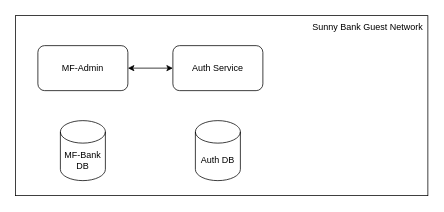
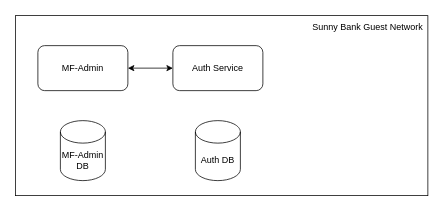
(83, 160) -> (83, 160)
